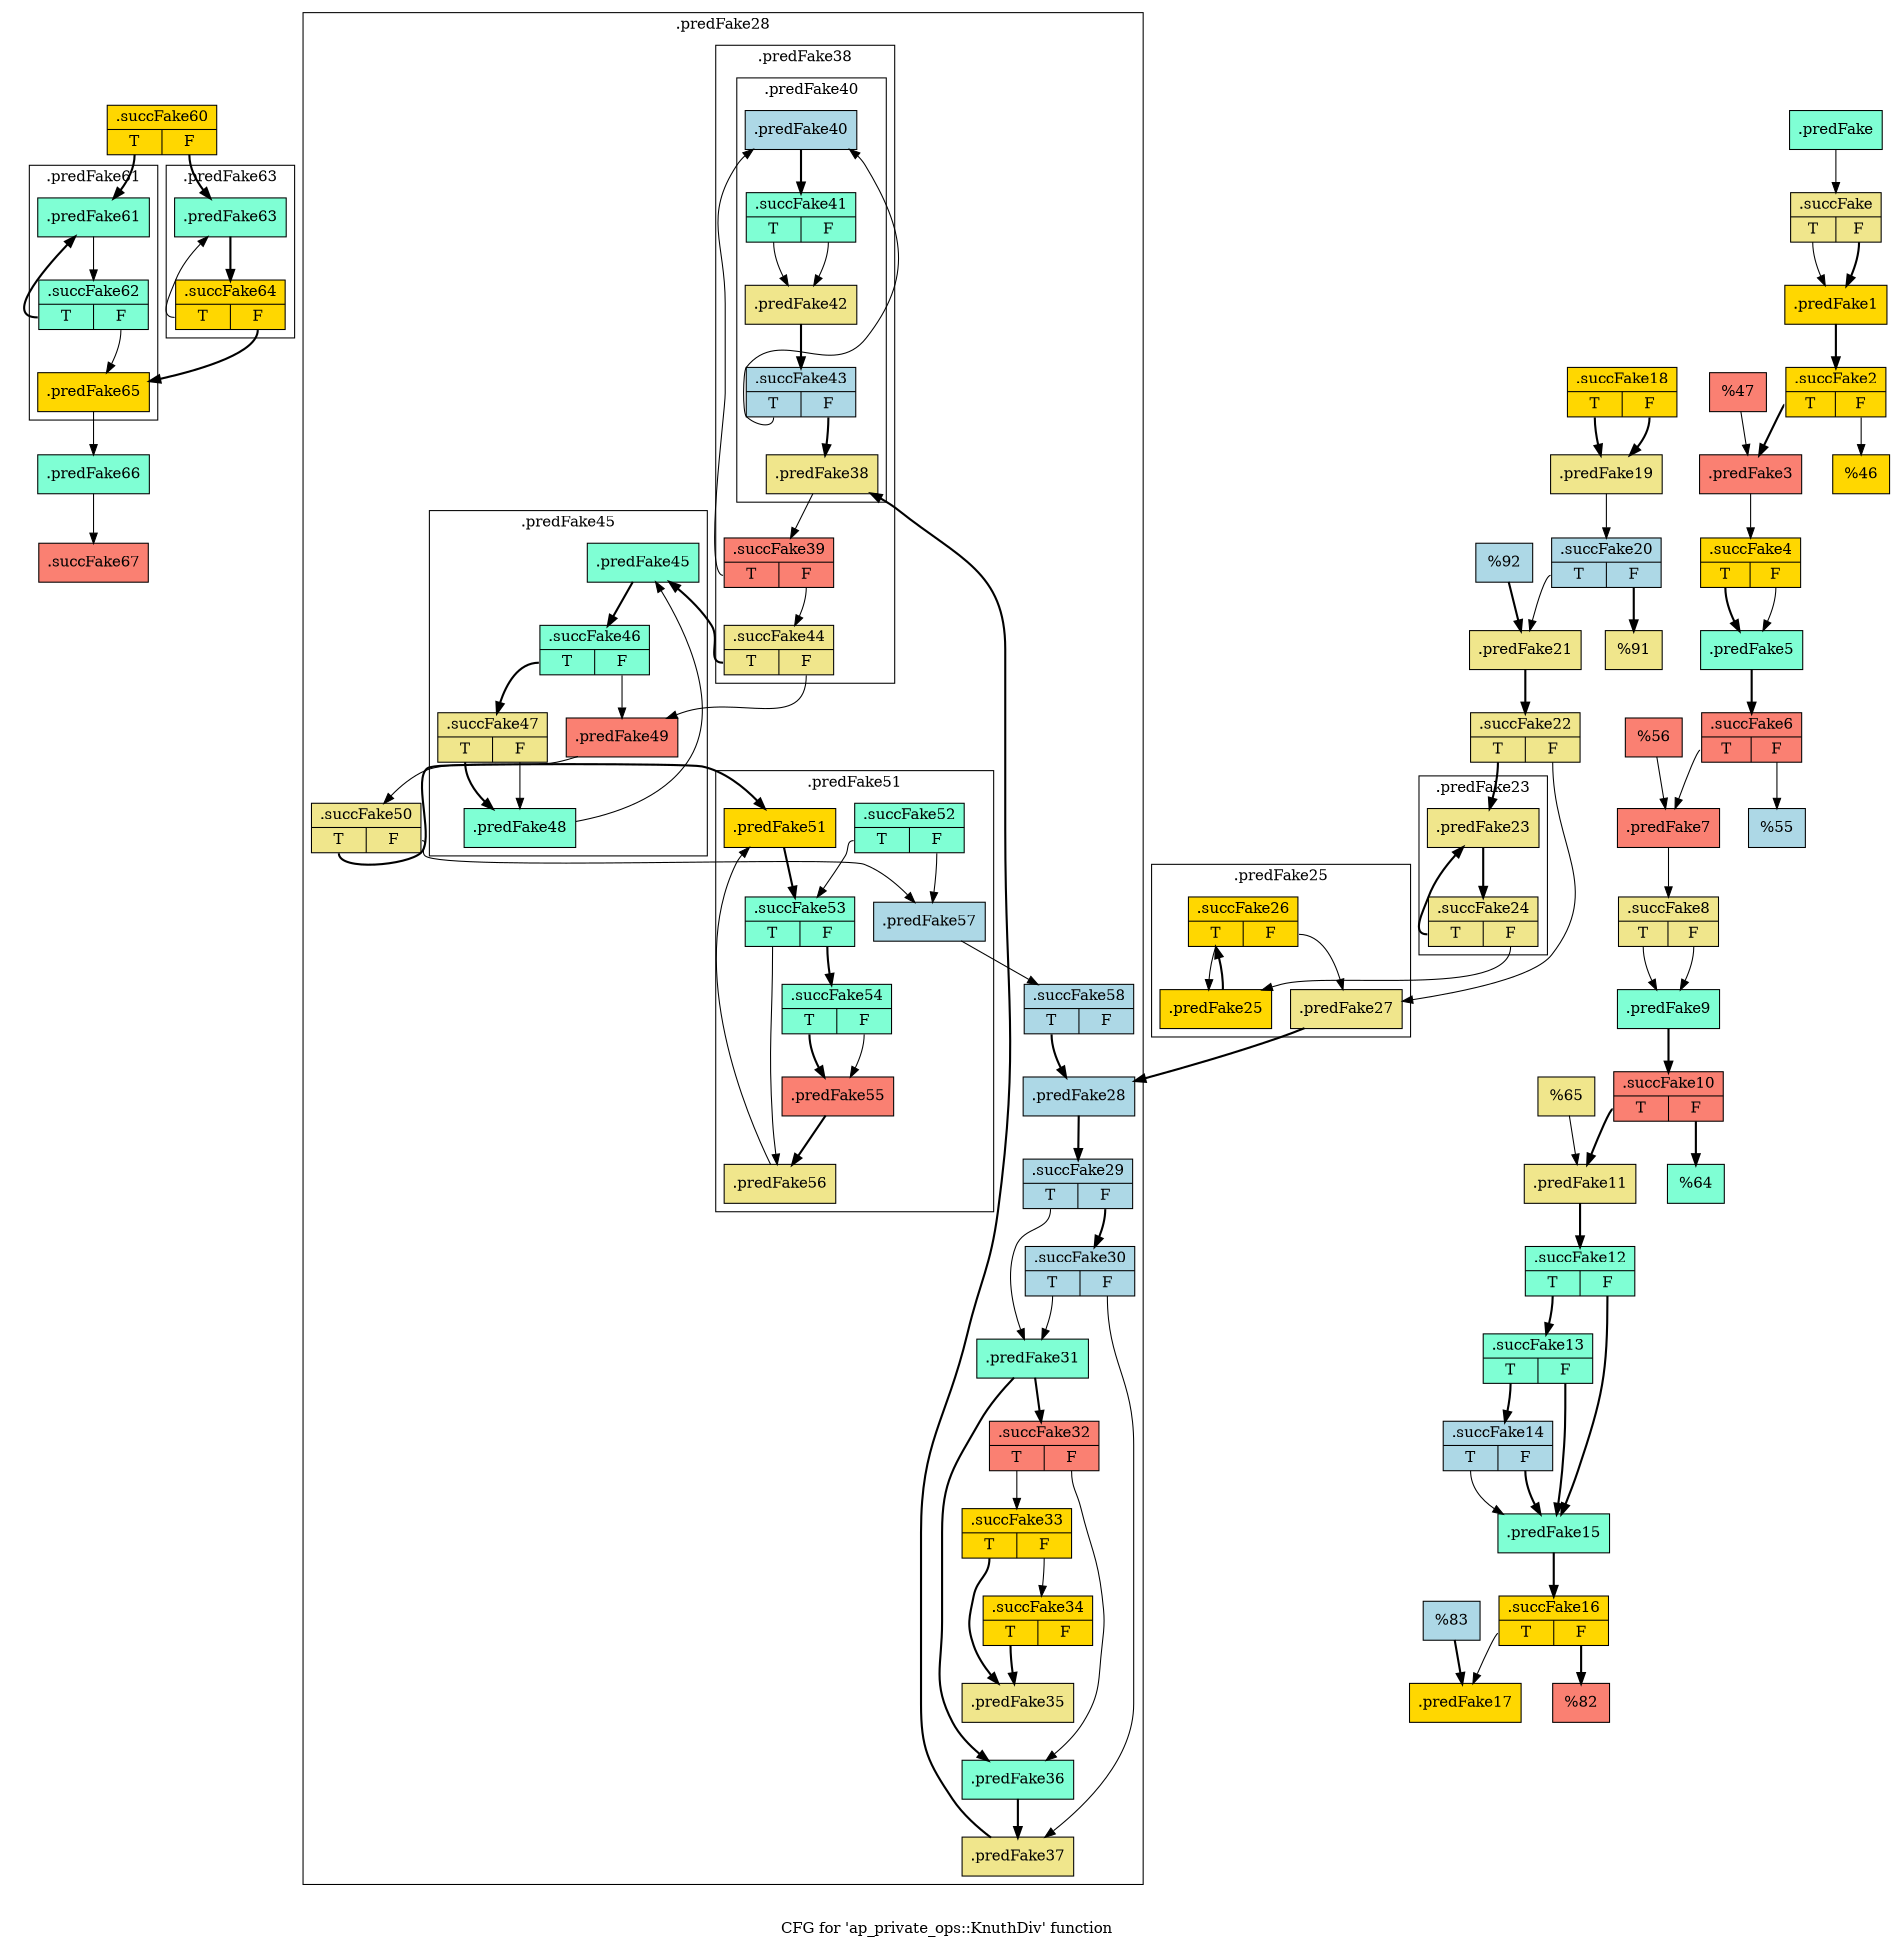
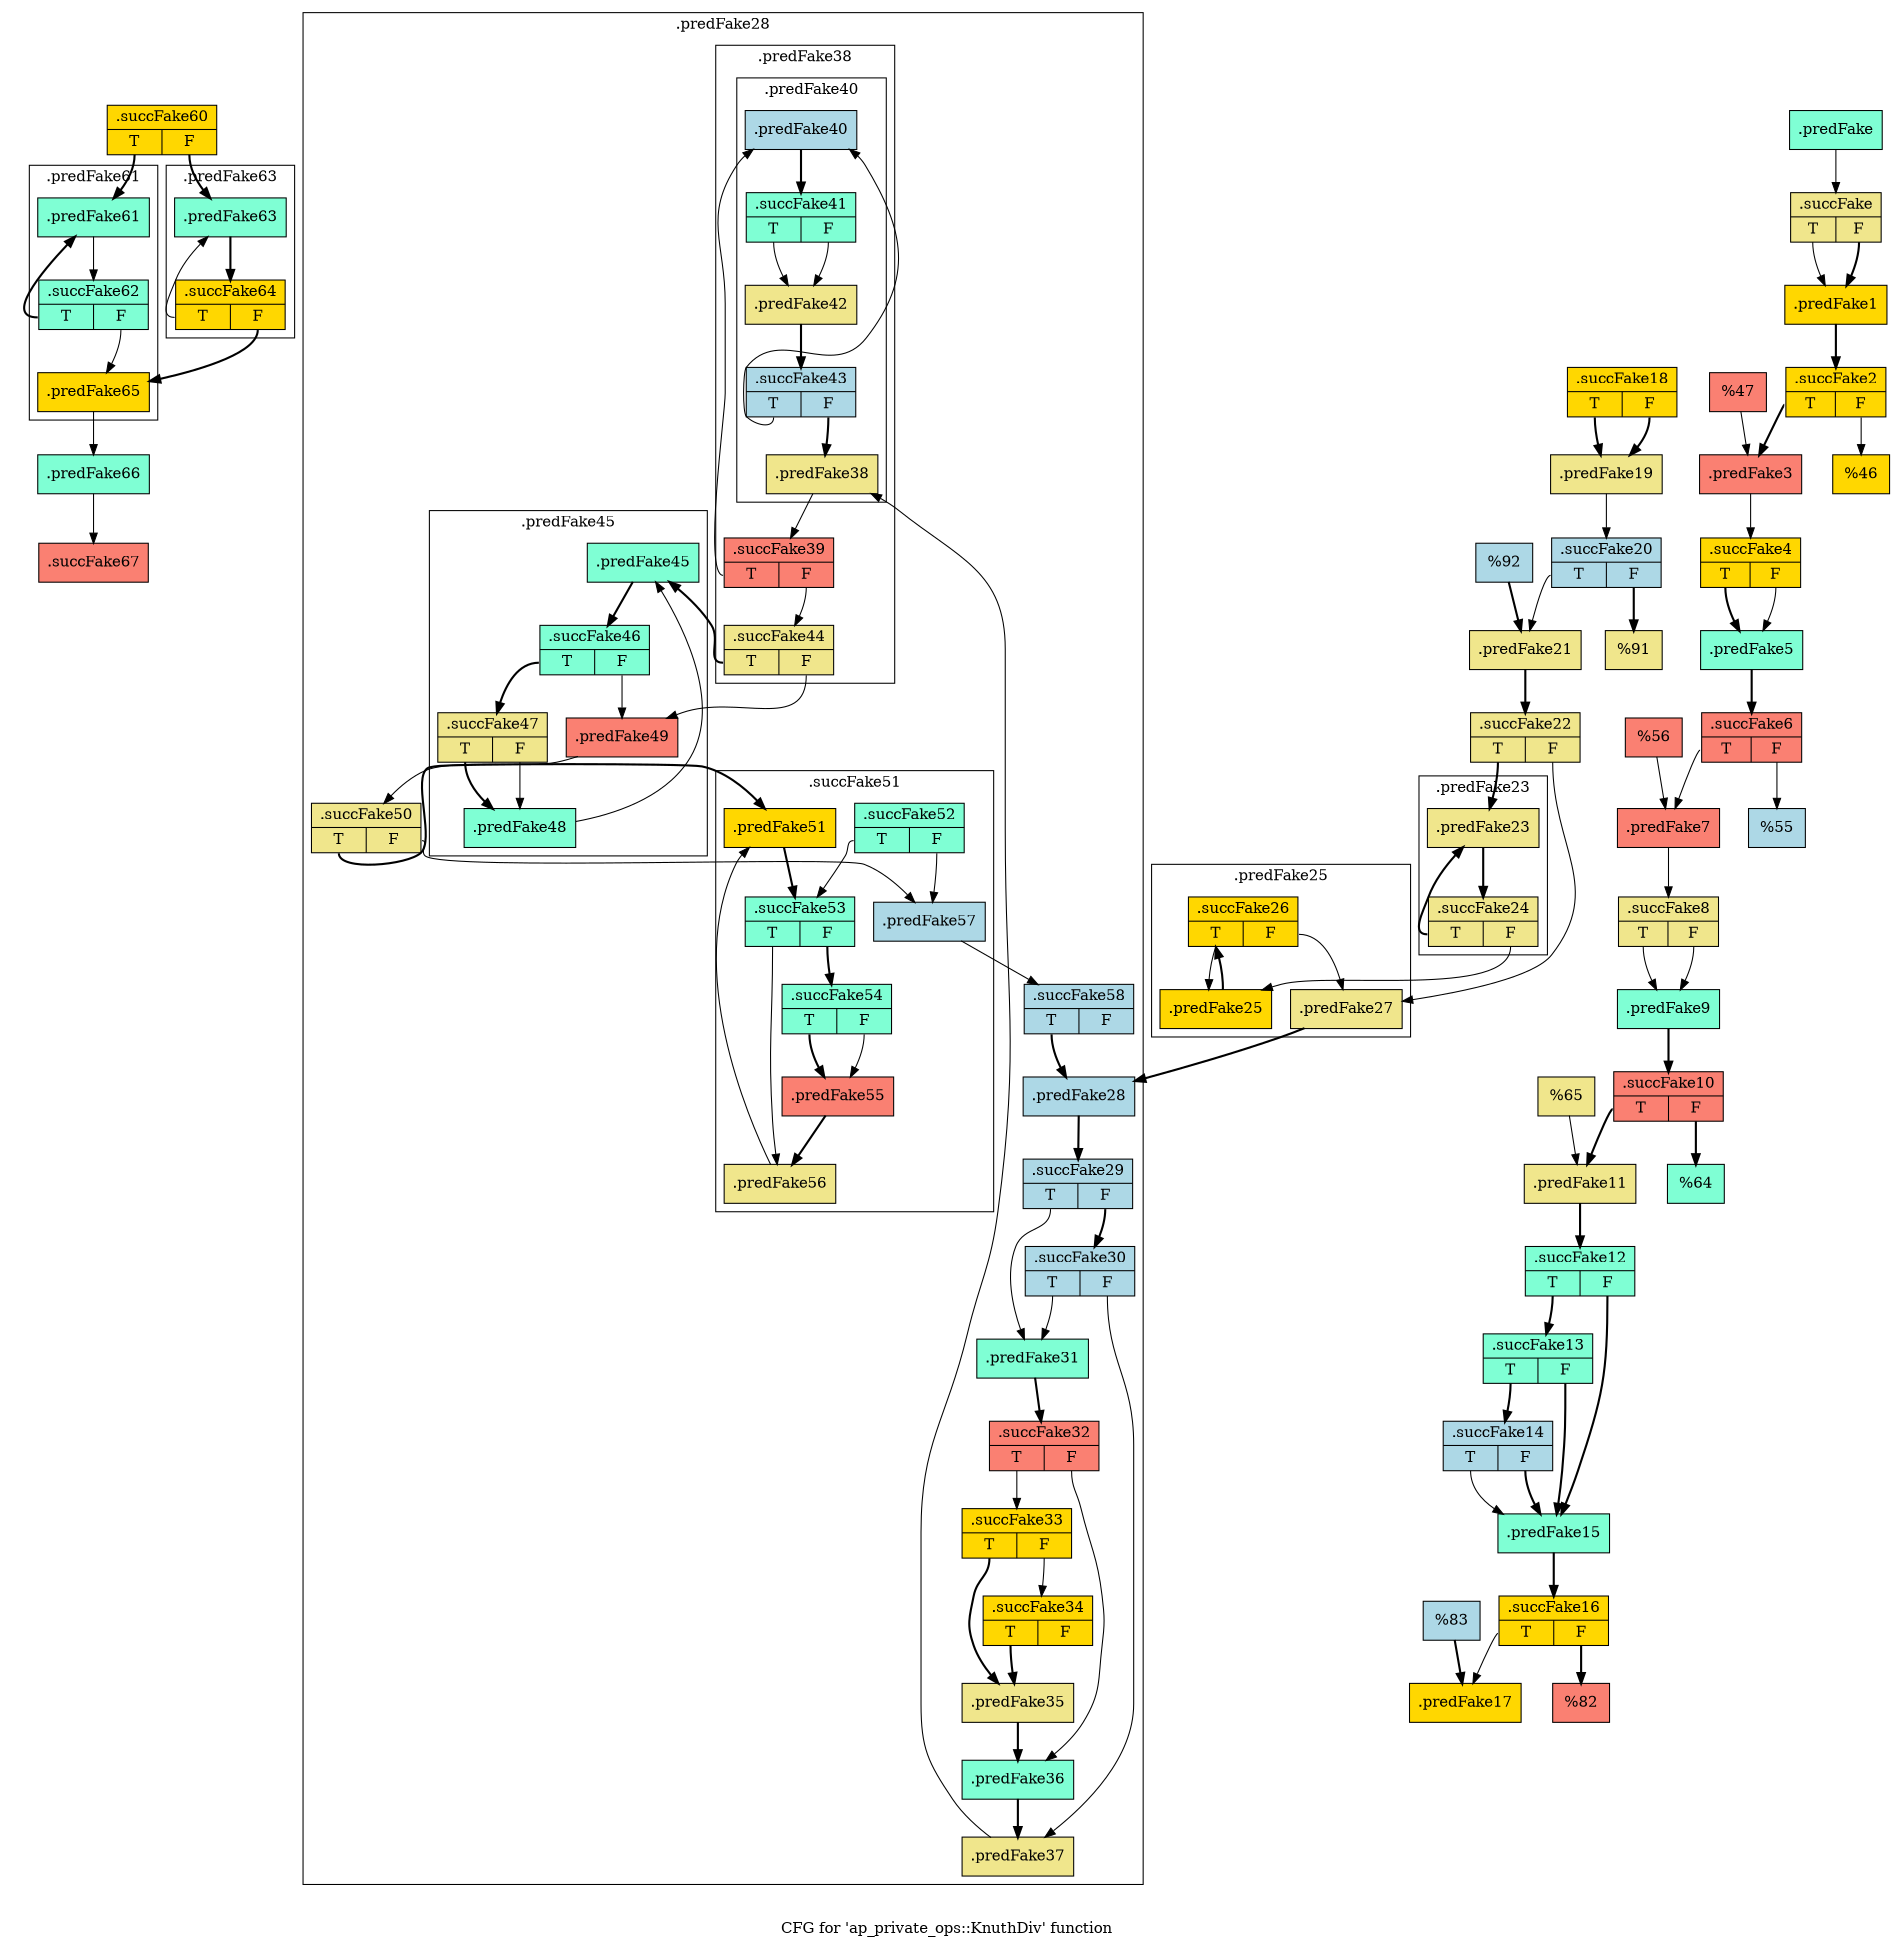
(855, 783) -> (855, 783)
(1004, 1157) -> (1004, 1157)
(942, 1562) -> (1018, 1736)
